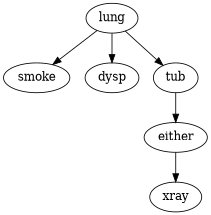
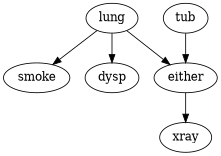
(141, 45) -> (145, 45)
